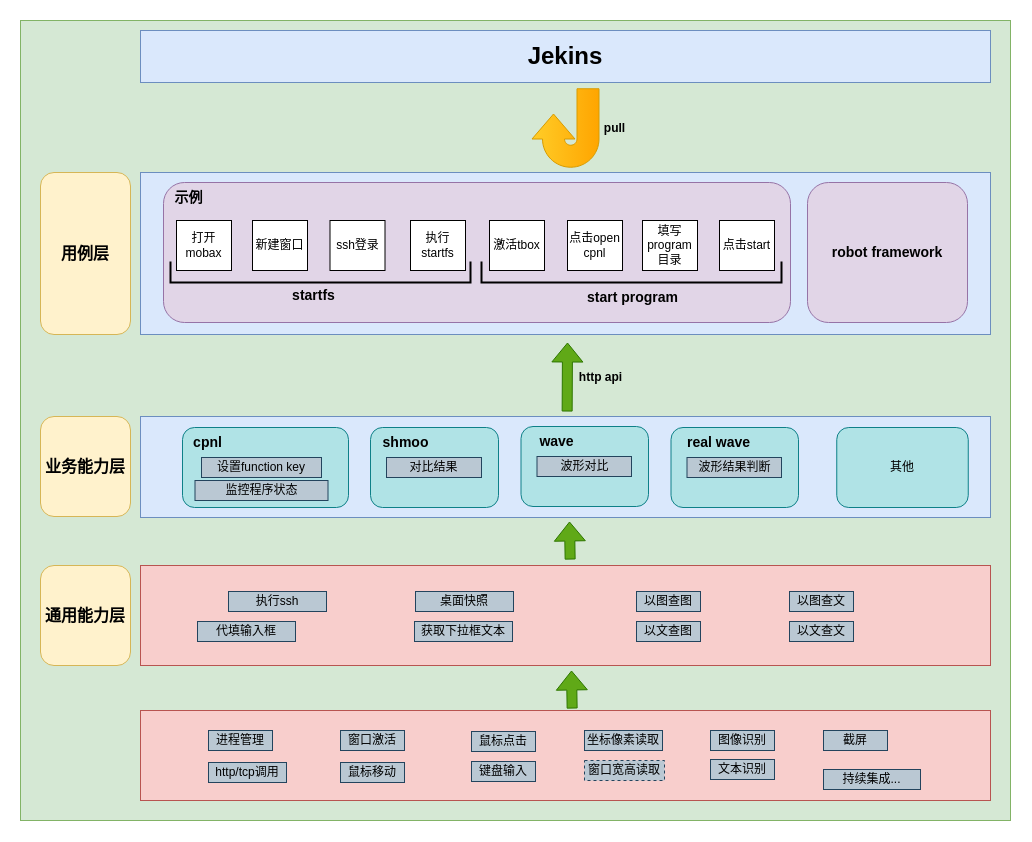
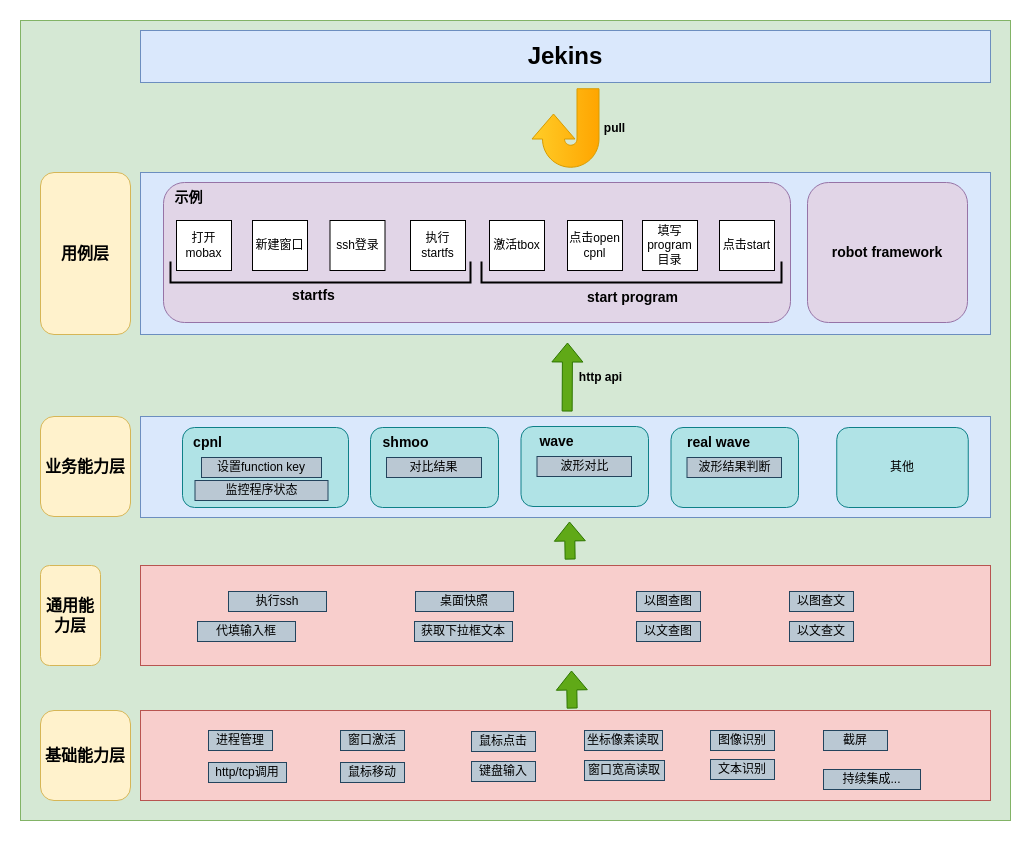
(86, 616) -> (71, 616)
none -> (86, 756)
(625, 771) -> (625, 771)
